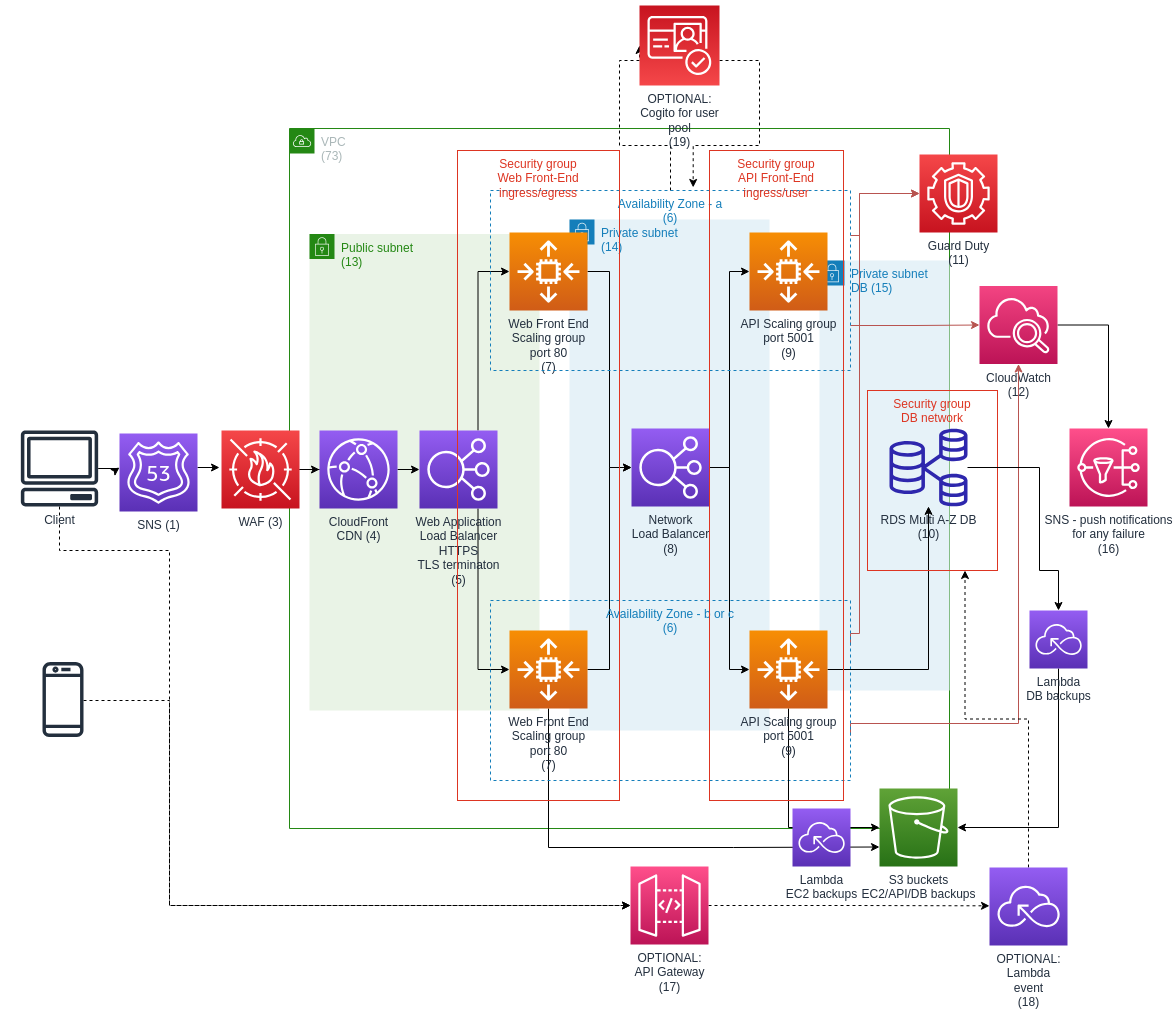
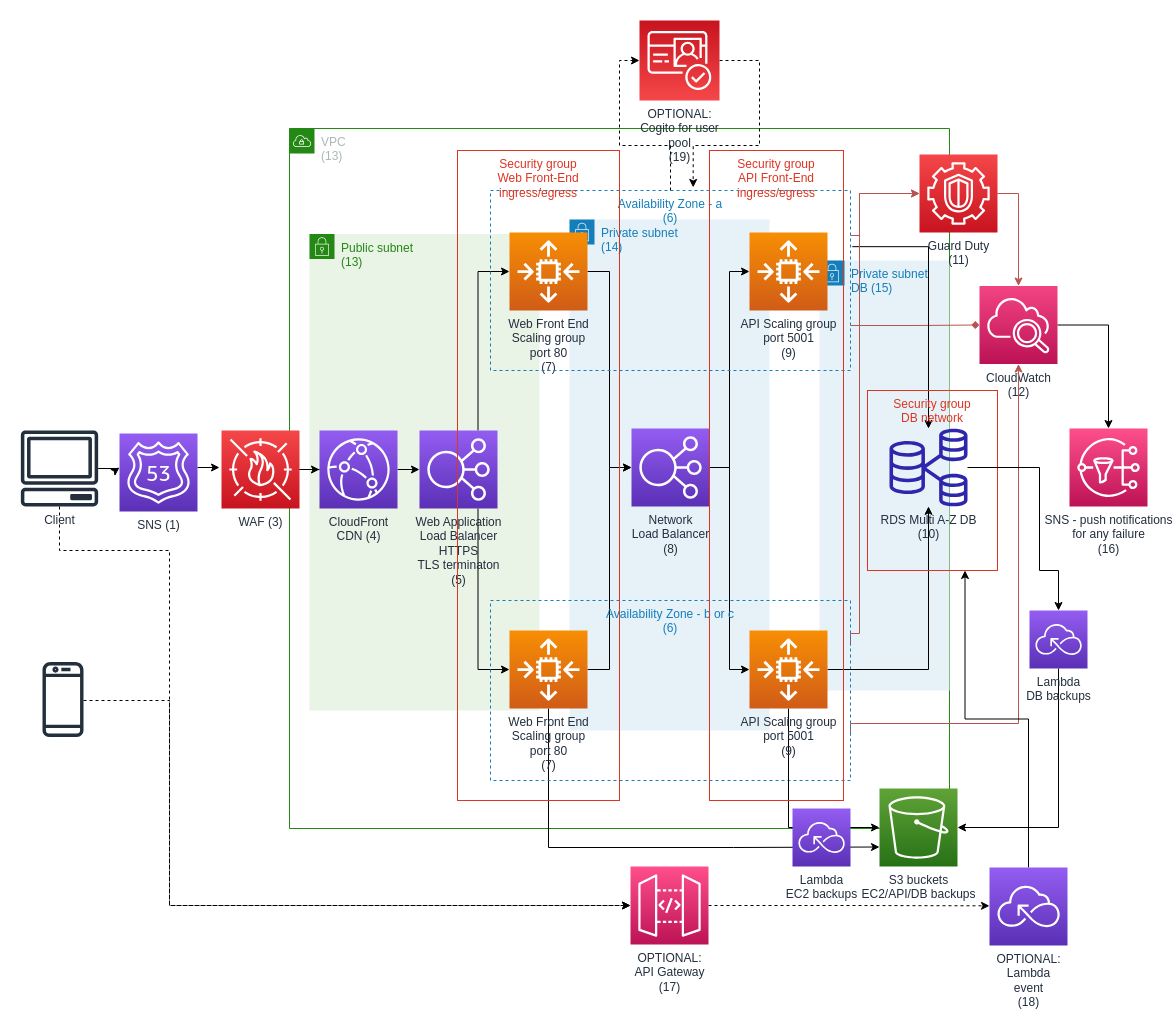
(680, 46) -> (680, 61)
(335, 150) -> (335, 150)
(777, 179) -> (777, 179)
none -> (1019, 226)
none -> (929, 296)
(971, 325) -> (971, 325)
(999, 719) -> (999, 719)
